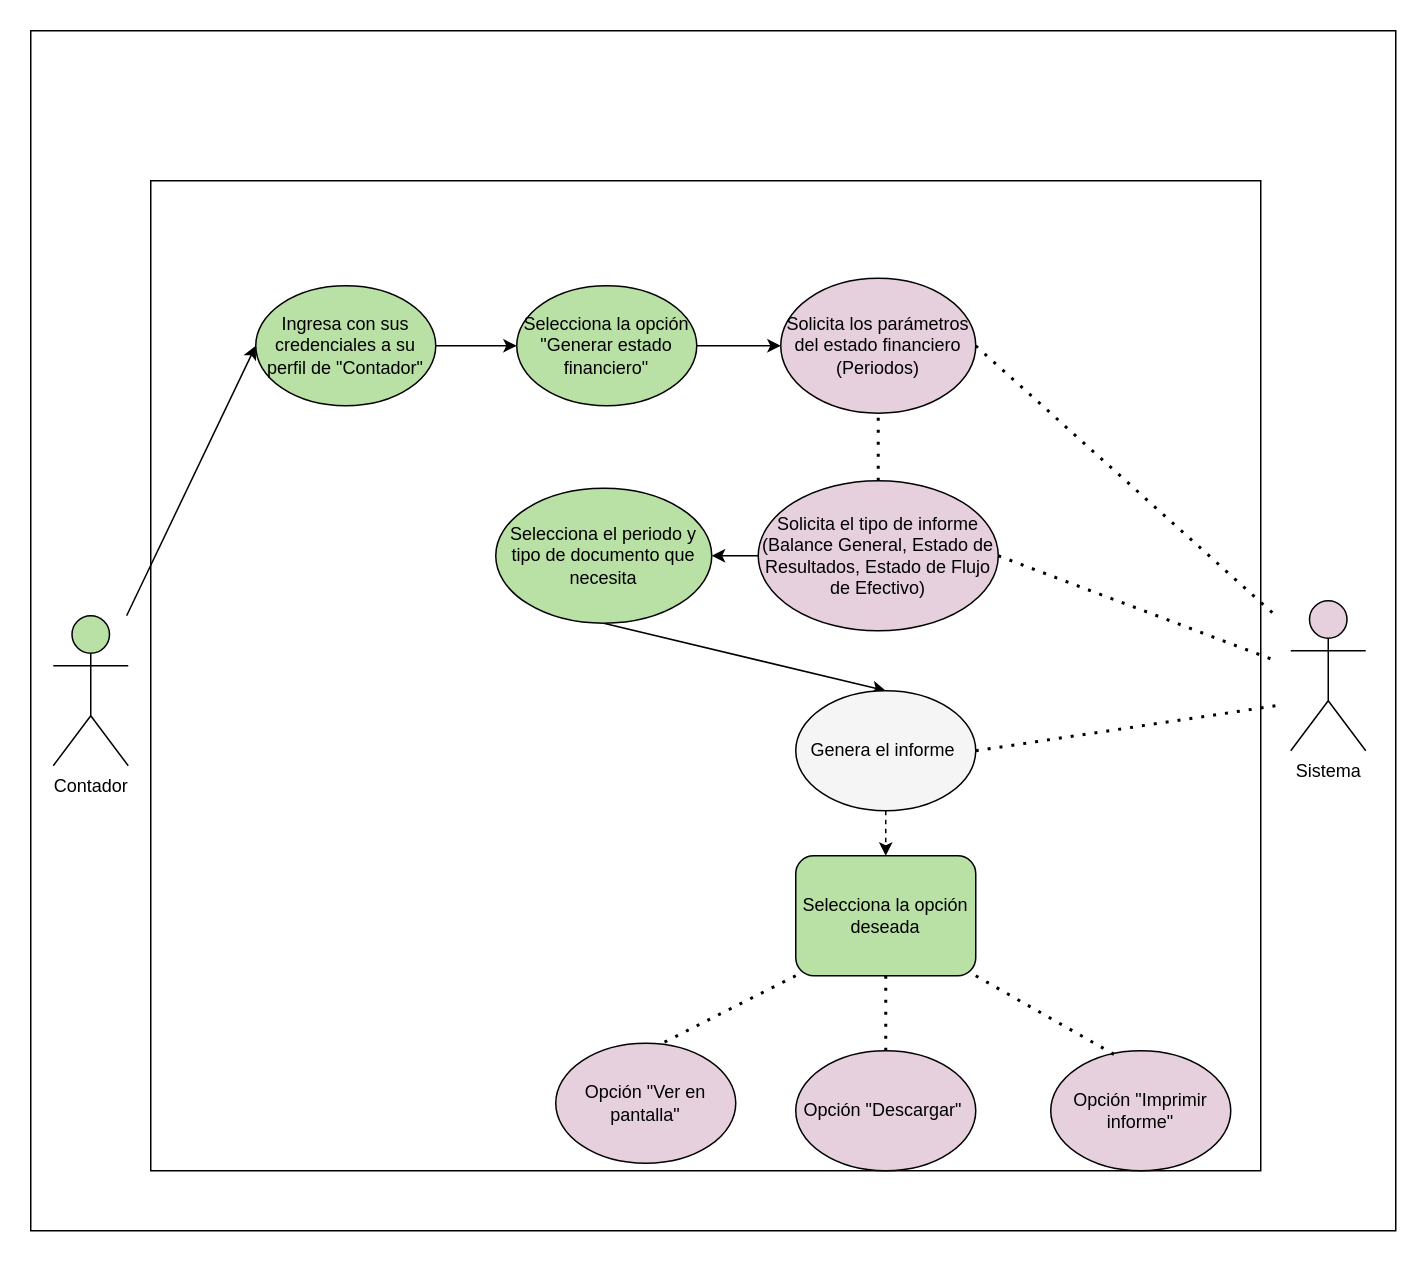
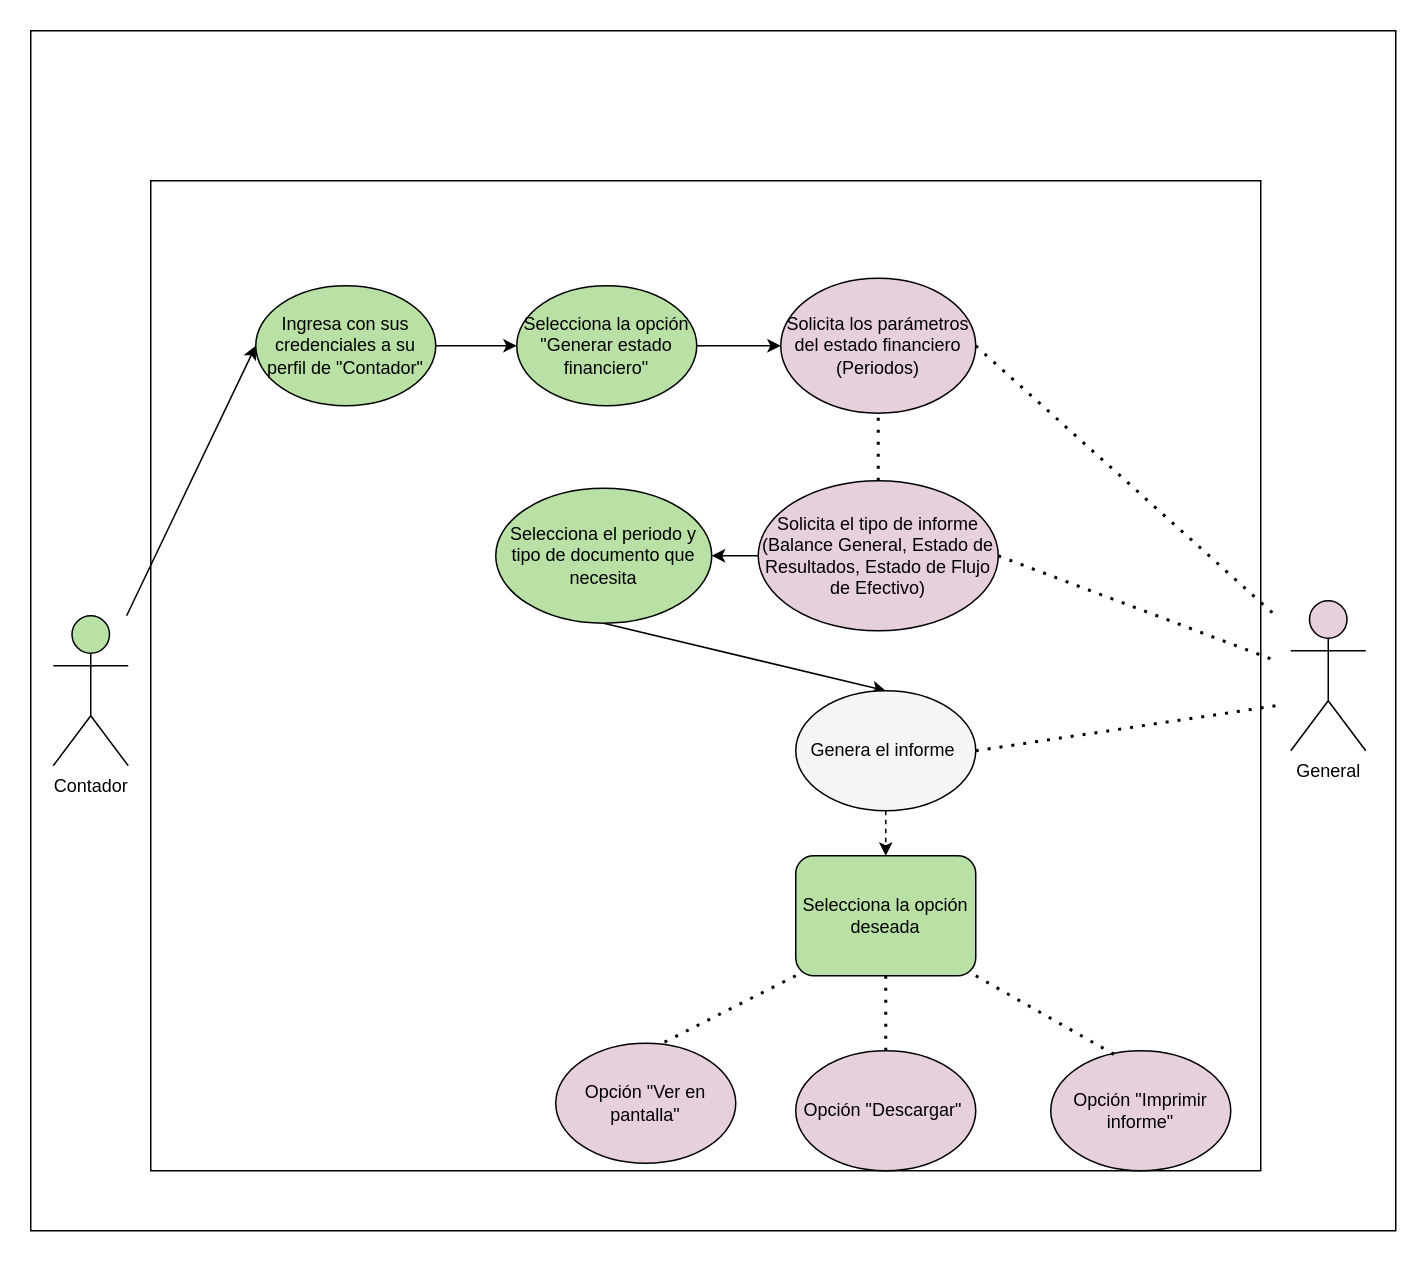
(1329, 772) -> (1329, 772)
